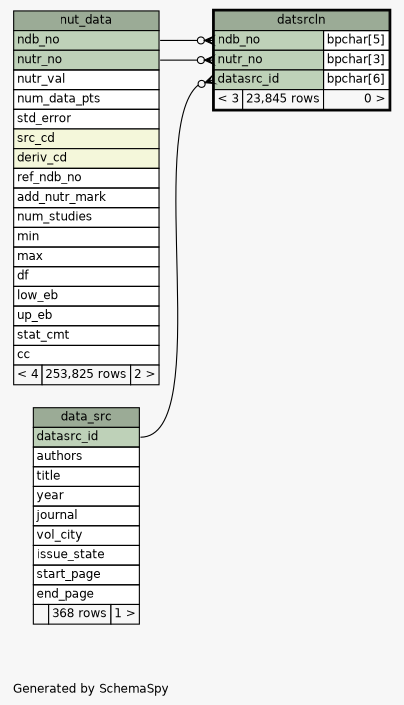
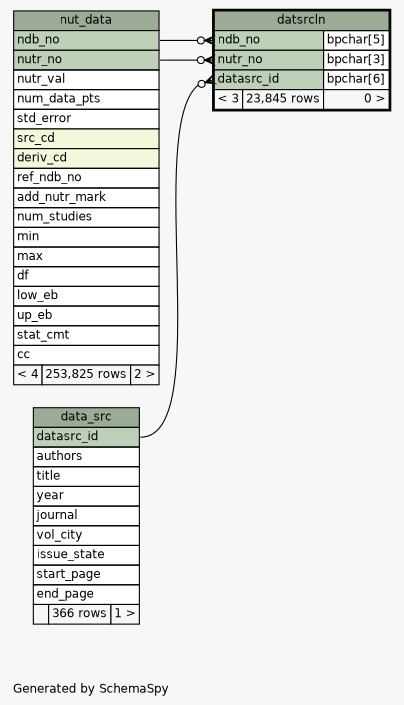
(80, 614) -> (80, 614)
